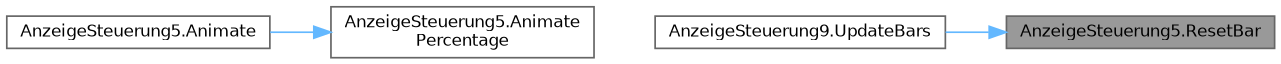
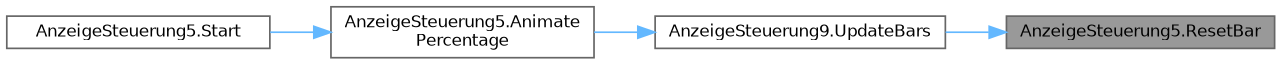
(138, 32) -> (138, 32)
none -> (616, 32)
